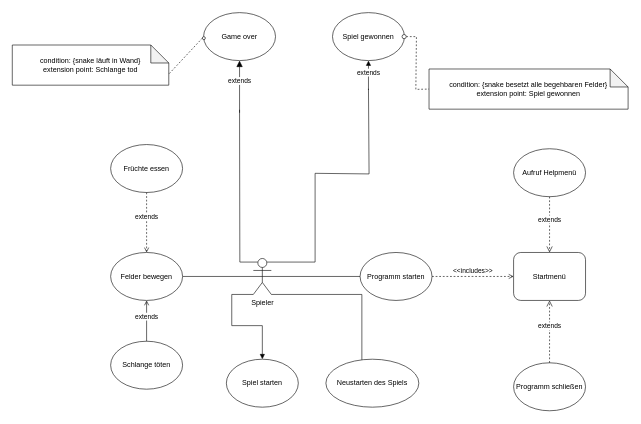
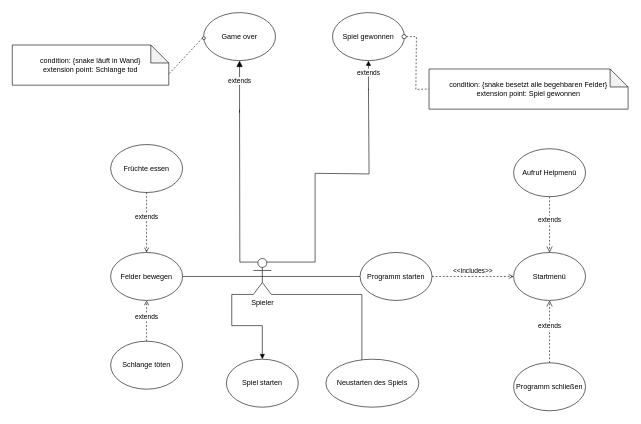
(550, 276) -> (550, 276)
(147, 331) -> (147, 331)
